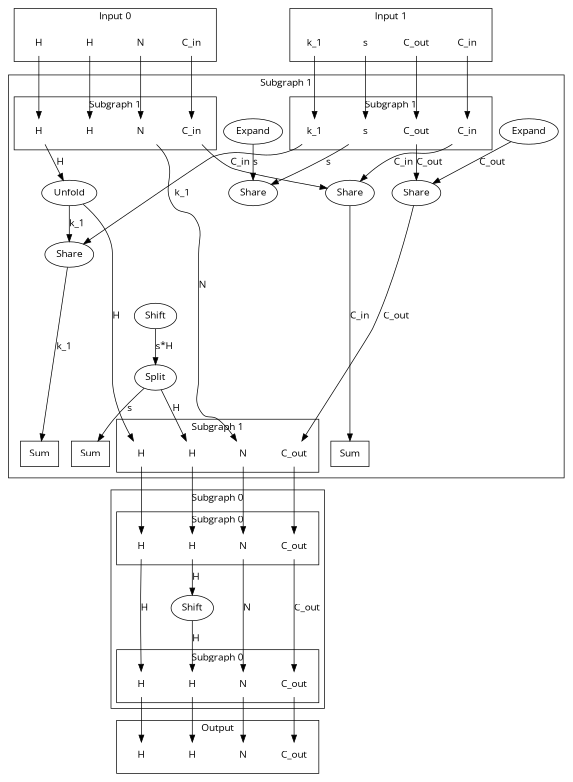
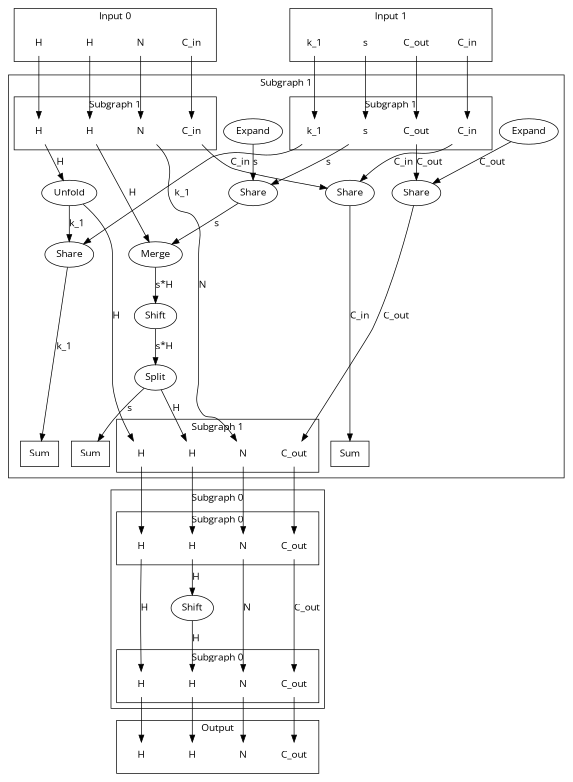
none -> (156, 254)
